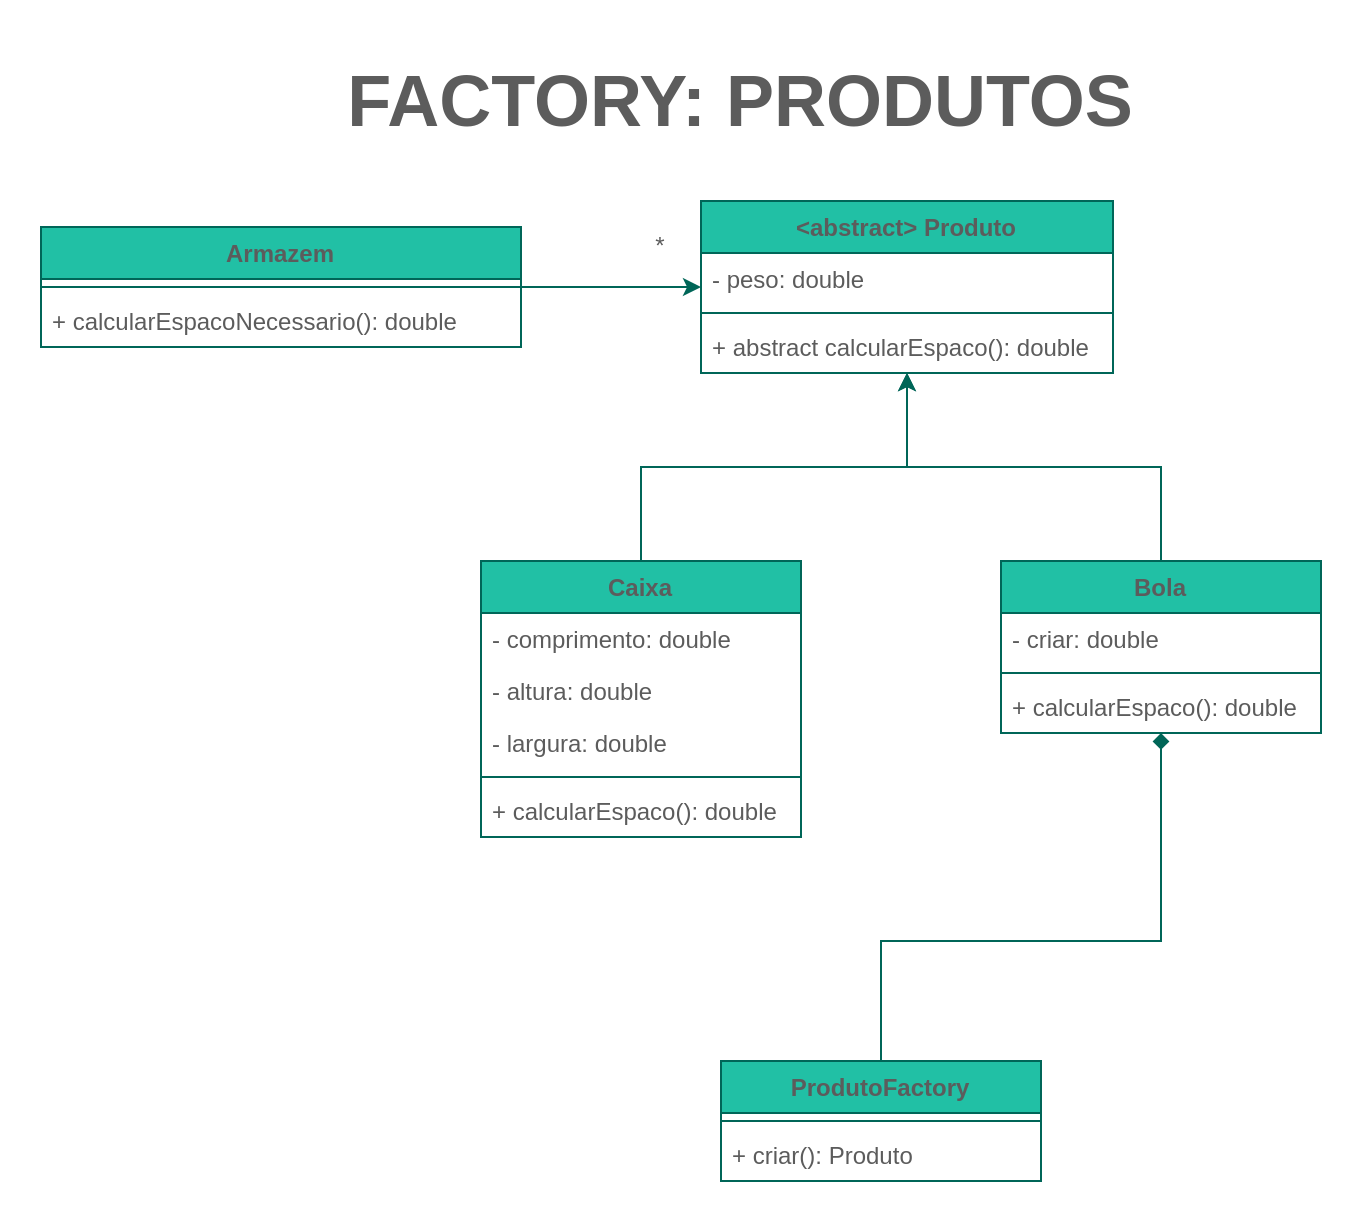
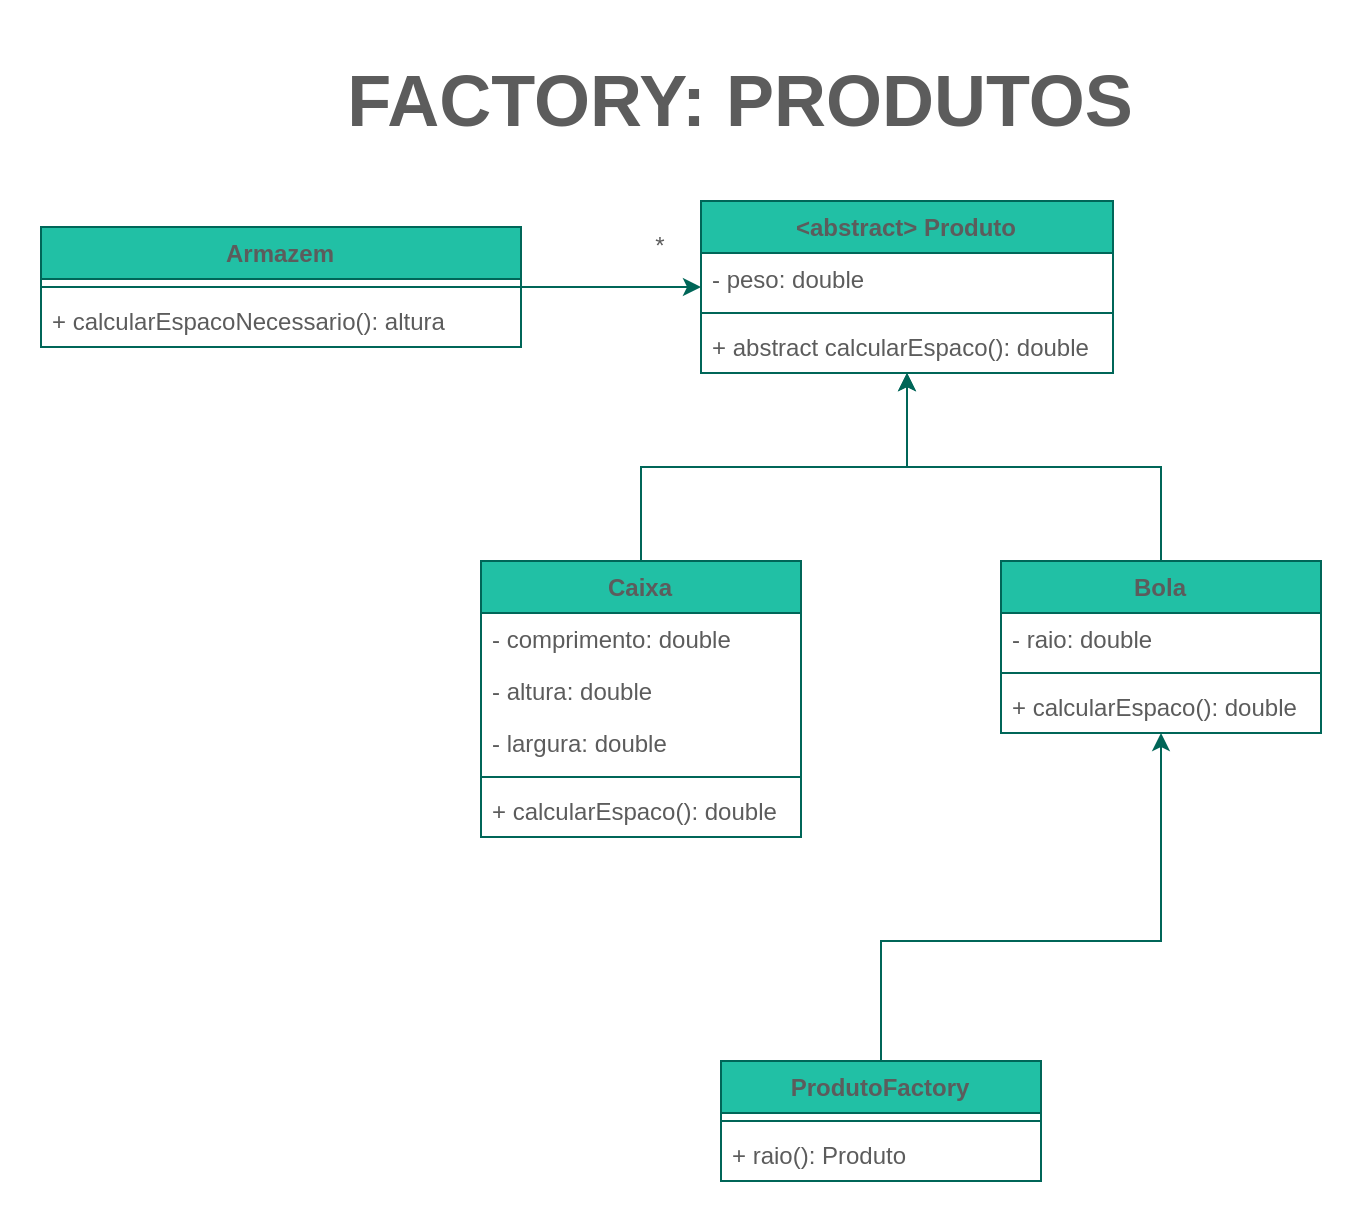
(272, 322) -> (272, 322)
(1097, 640) -> (1090, 640)
(1161, 749) -> (1161, 748)
(840, 1156) -> (834, 1156)
